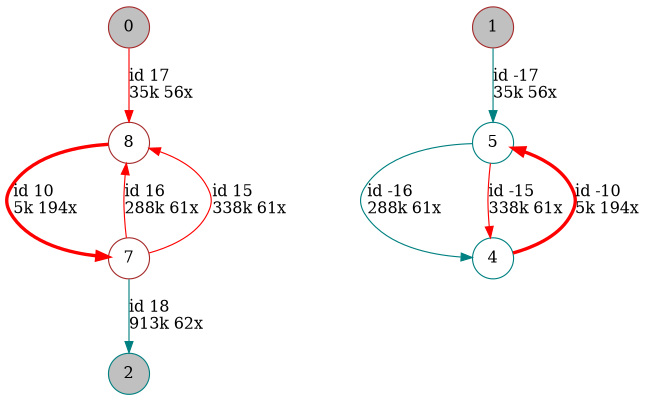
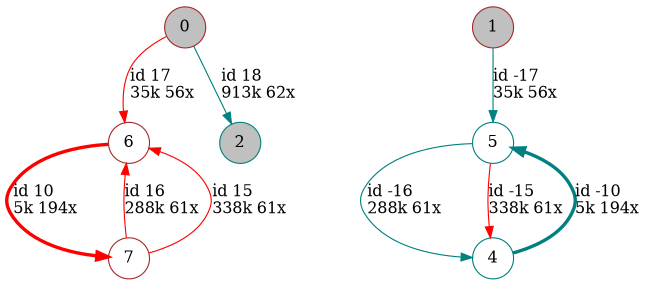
(129, 143) -> (129, 143)
(574, 206) -> (574, 206)
(129, 310) -> (210, 80)
